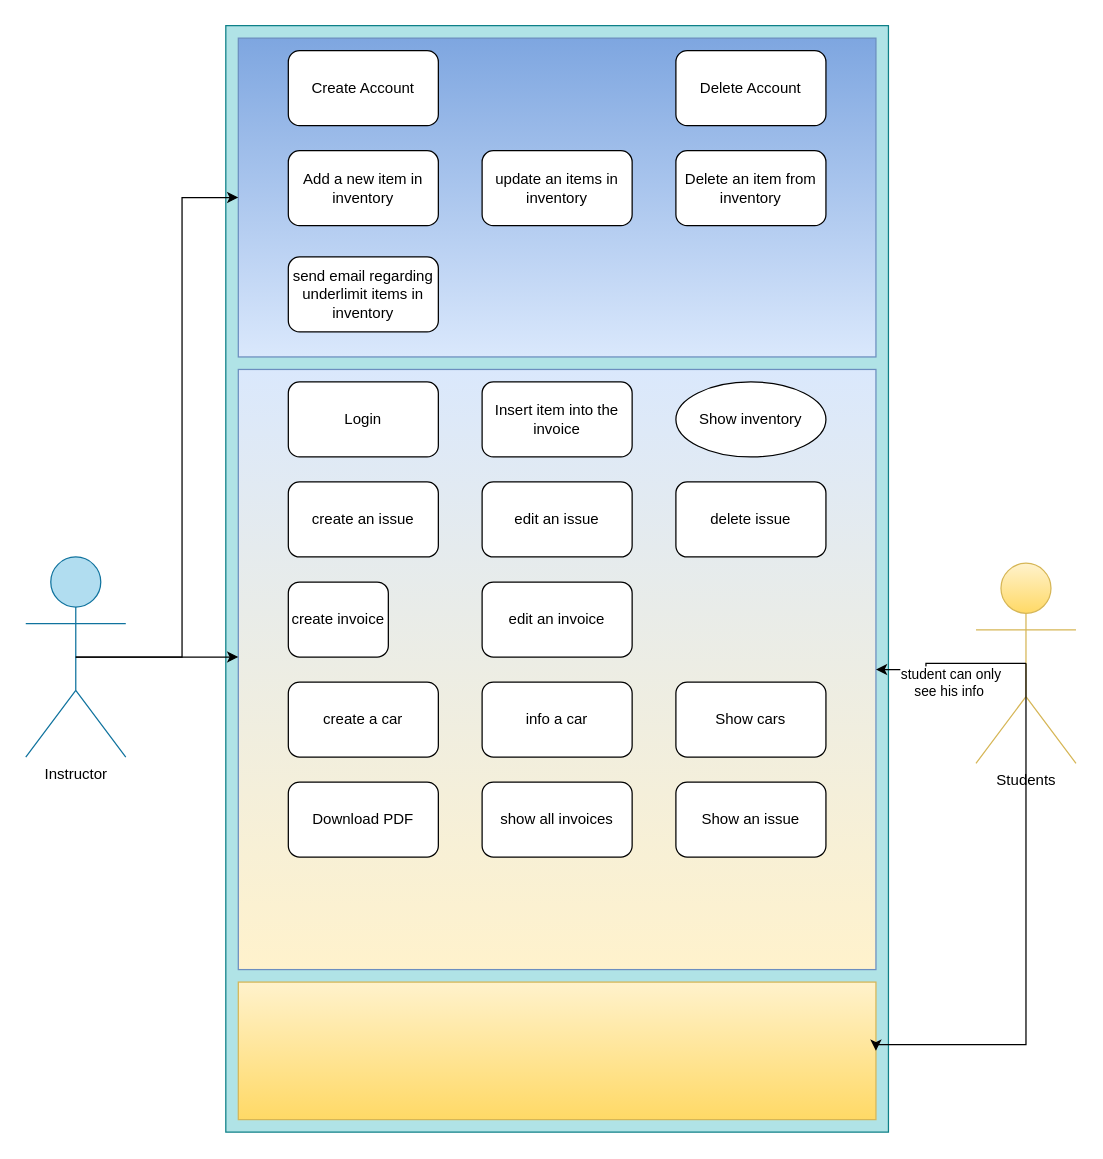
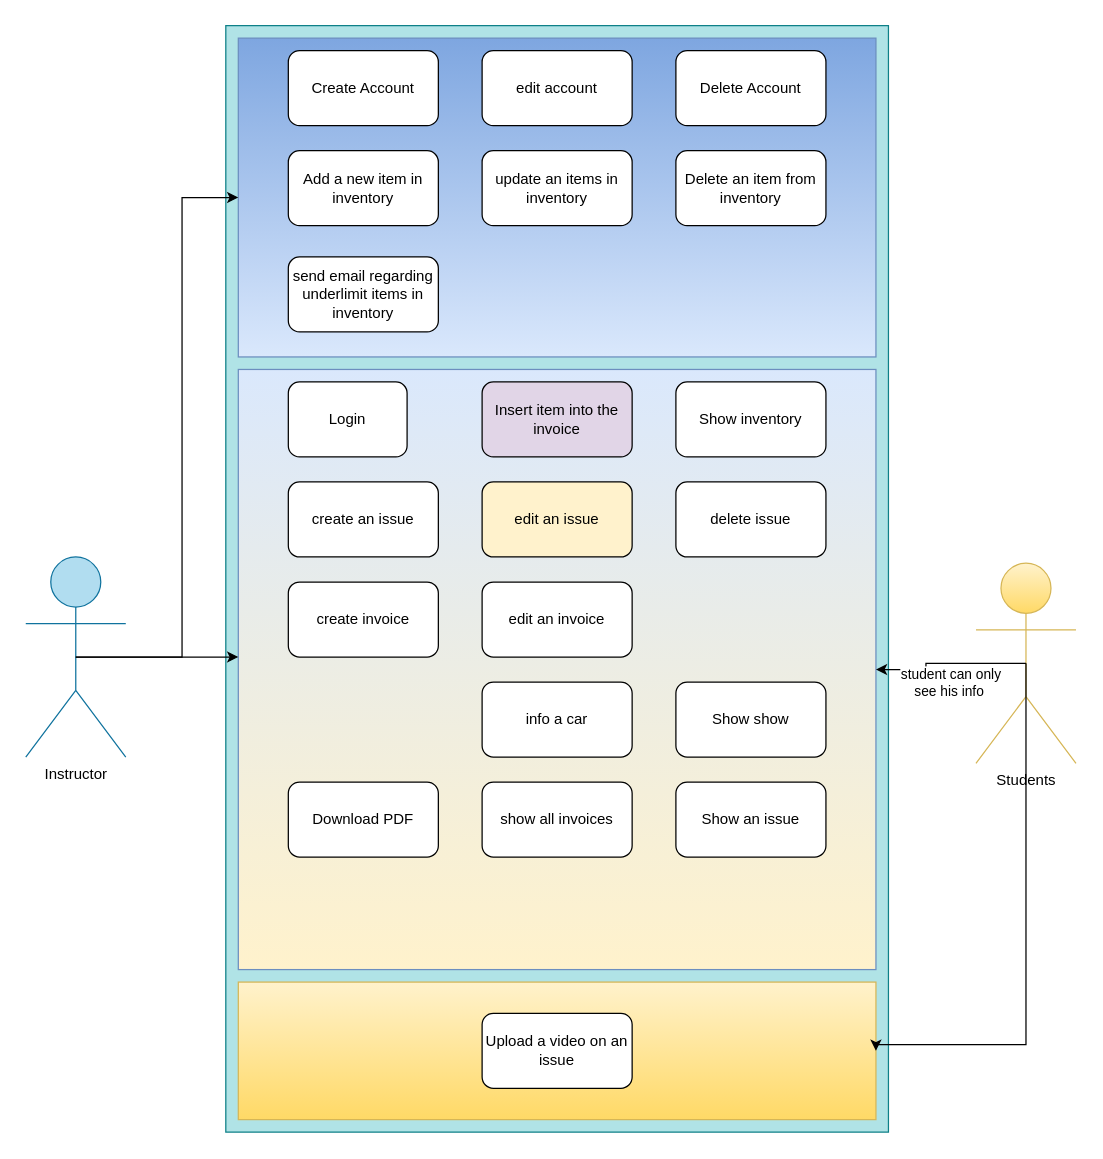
none -> (557, 88)
(363, 419) -> (348, 419)
(557, 419) -> (557, 419)
(751, 419) -> (751, 419)
(557, 519) -> (557, 519)
(338, 619) -> (363, 619)
(363, 719) -> none
(751, 719) -> (751, 719)
none -> (557, 1051)
